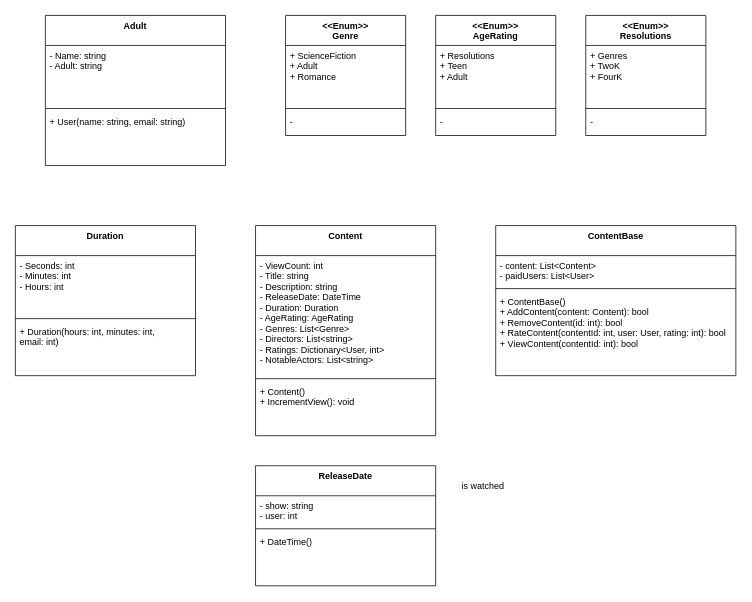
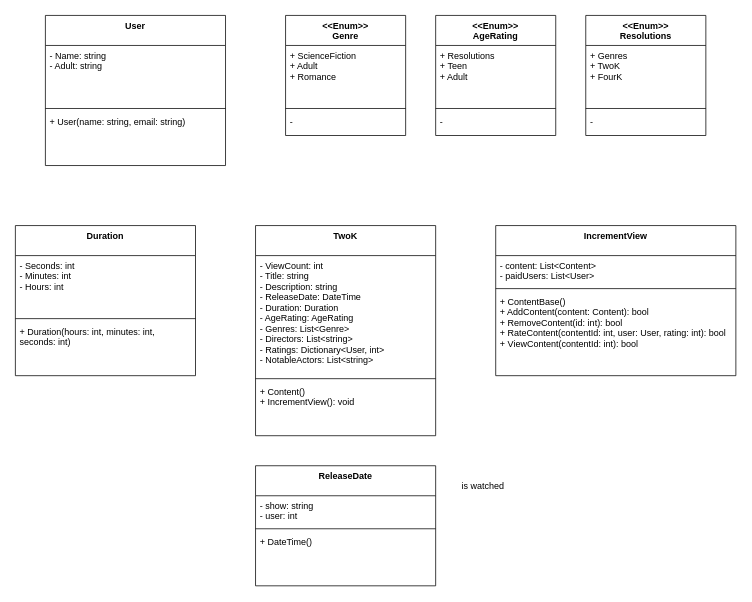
(135, 26) -> (135, 26)
(345, 236) -> (345, 236)
(615, 236) -> (615, 236)
(96, 332) -> (96, 332)
